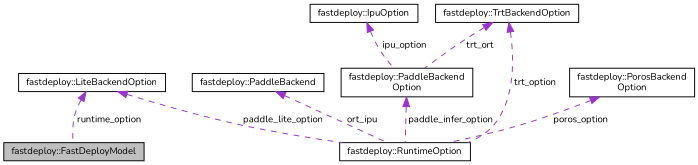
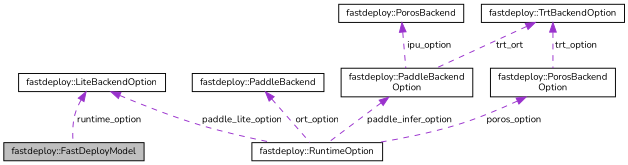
(364, 13) -> (401, 13)
(508, 96) -> (553, 50)
(361, 120) -> (317, 120)
